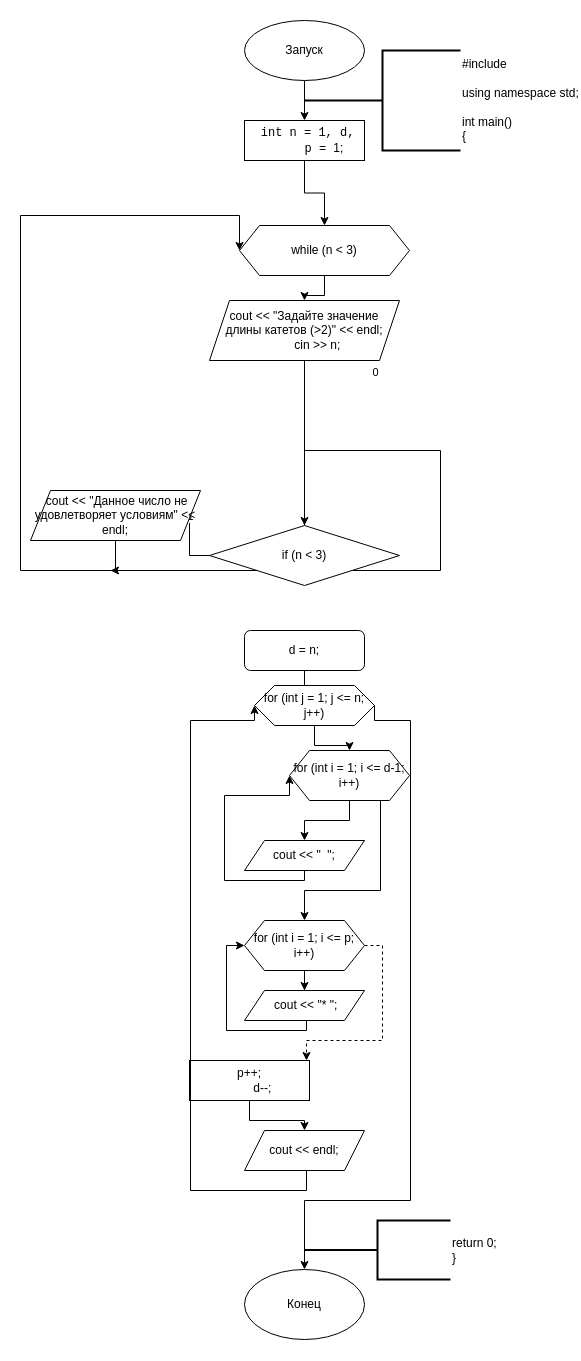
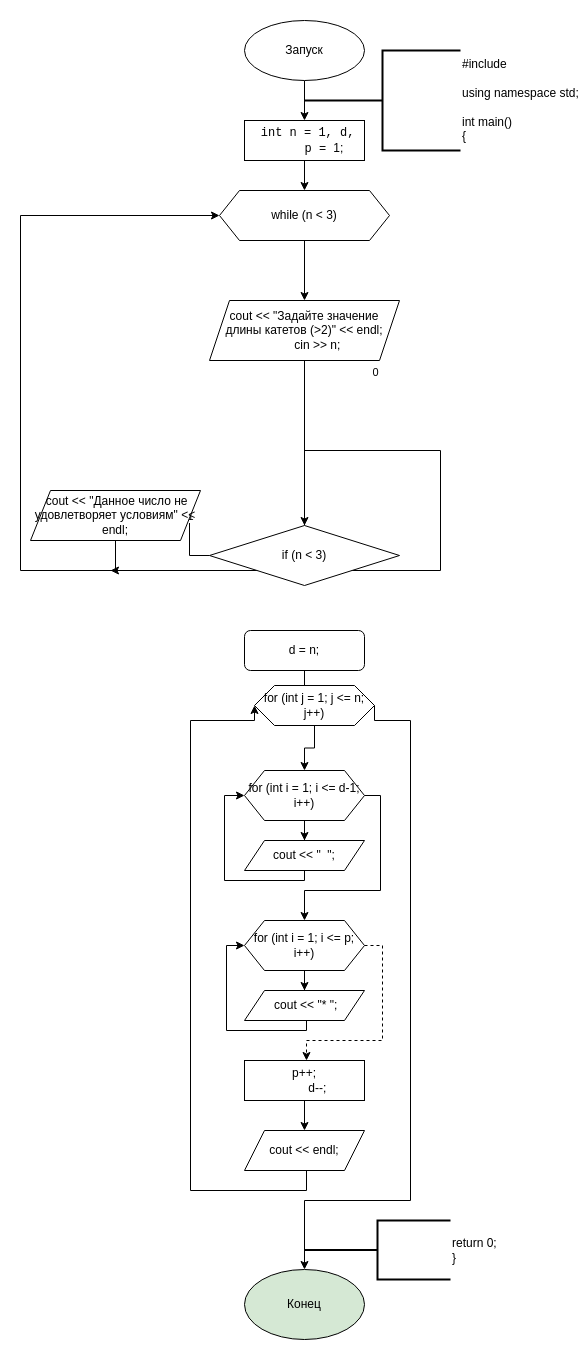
(325, 251) -> (305, 216)
(350, 776) -> (305, 796)
(250, 1081) -> (305, 1081)
(305, 1305) -> (305, 1305)
